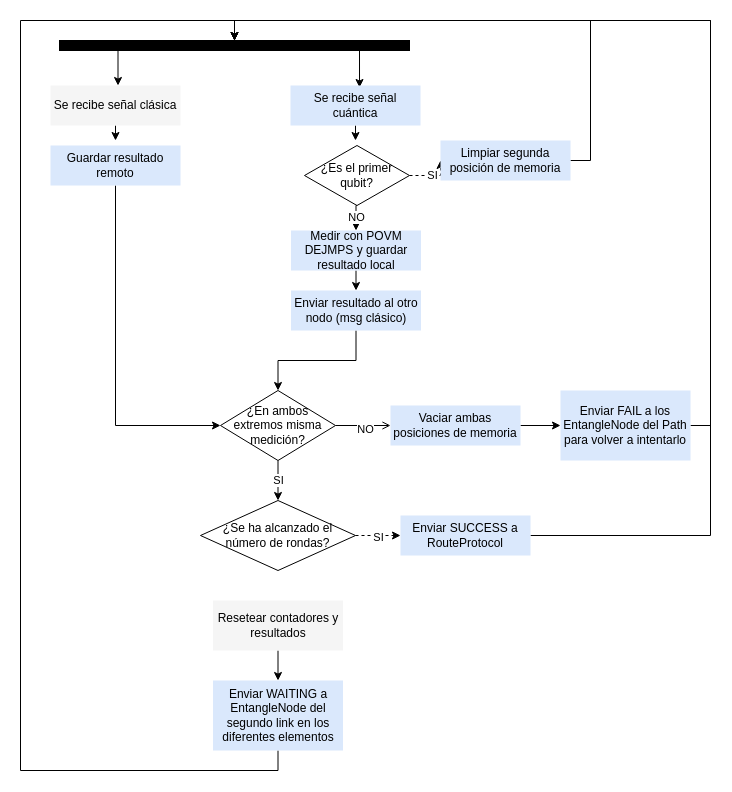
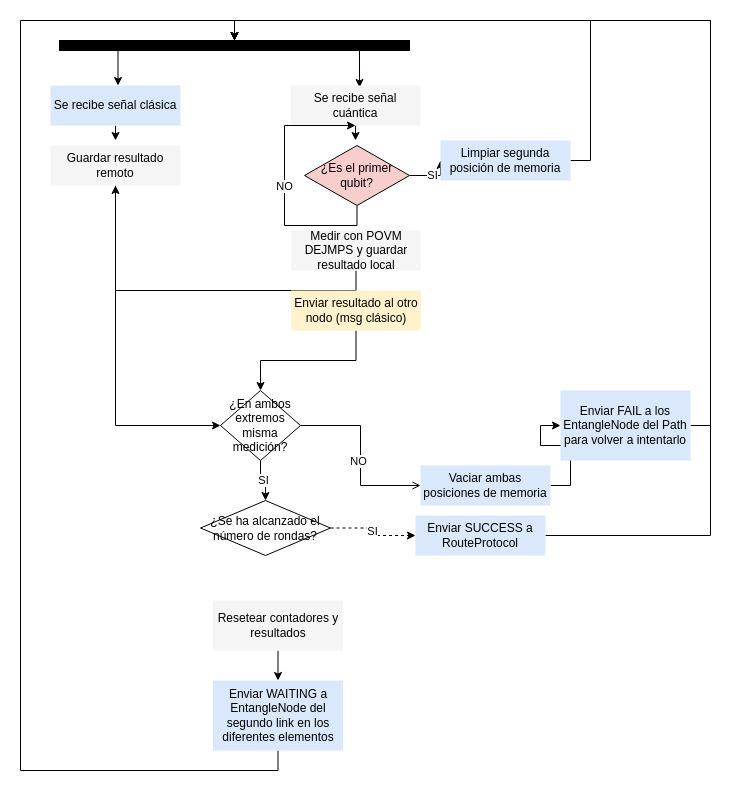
(116, 106) -> (116, 106)
(356, 106) -> (356, 106)
(116, 166) -> (116, 166)
(357, 176) -> (357, 176)
(426, 176) -> (426, 176)
(356, 214) -> (285, 190)
(356, 251) -> (356, 251)
(356, 282) -> (242, 291)
(356, 311) -> (356, 311)
(278, 426) -> (261, 426)
(456, 426) -> (486, 486)
(278, 536) -> (266, 528)
(466, 536) -> (481, 536)
